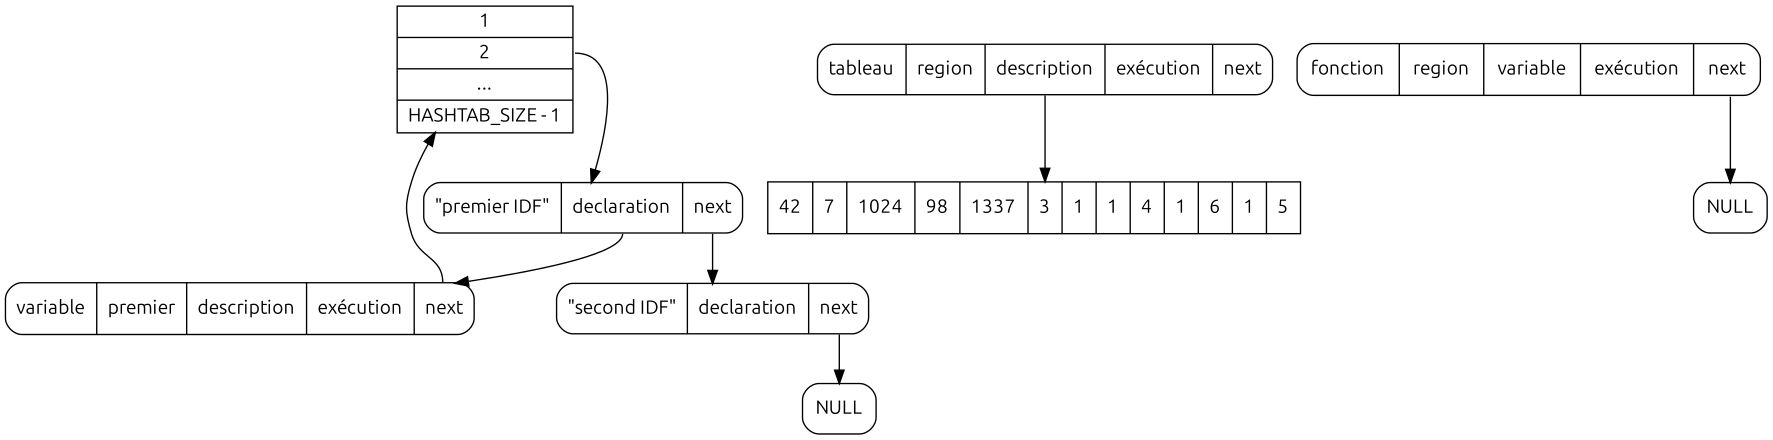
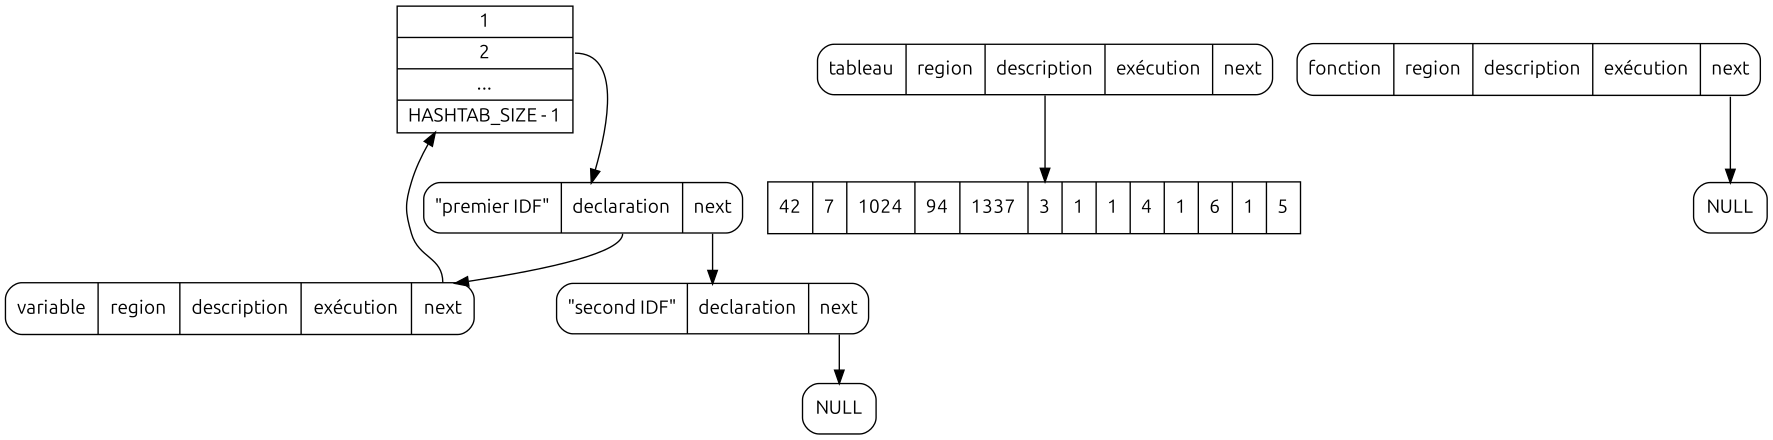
(1532, 69) -> (1533, 69)
(937, 207) -> (937, 207)
(142, 308) -> (139, 308)
